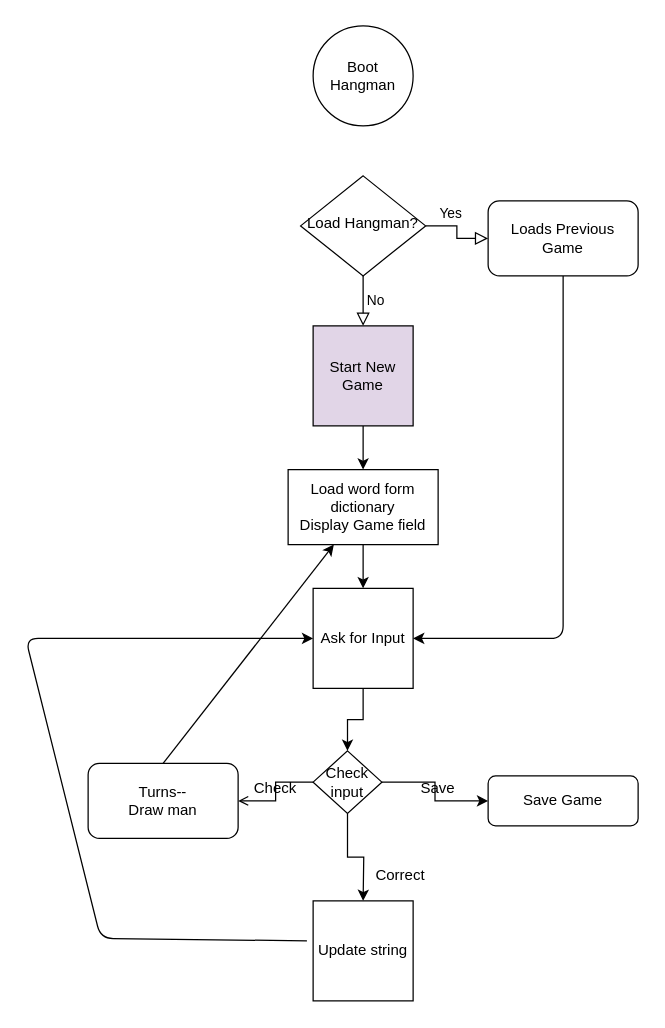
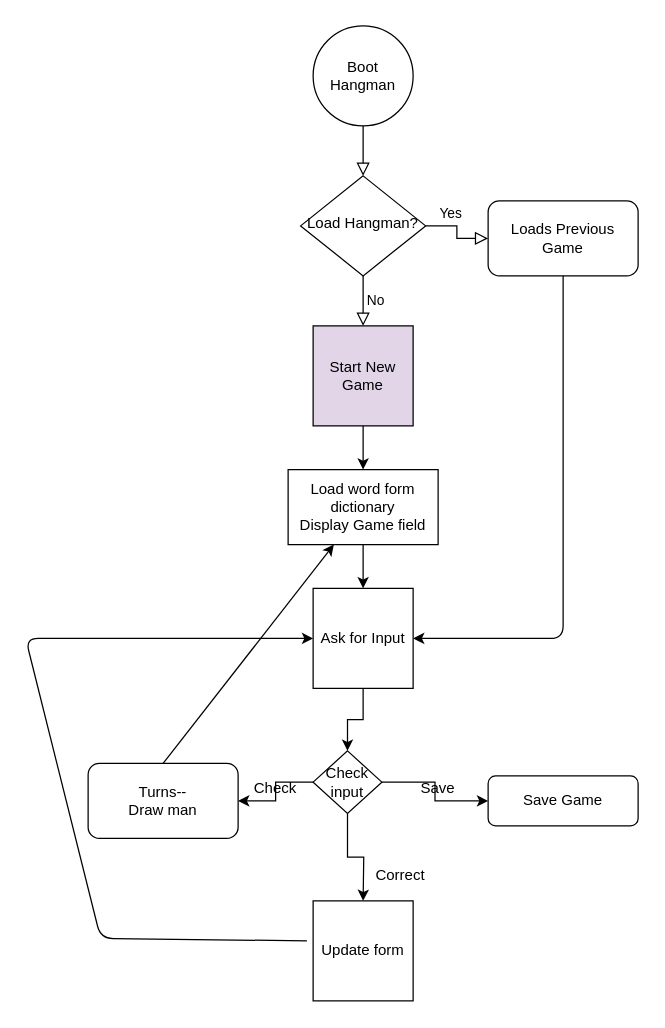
none -> (363, 144)
(246, 801) -> (248, 801)
(363, 951) -> (363, 951)
